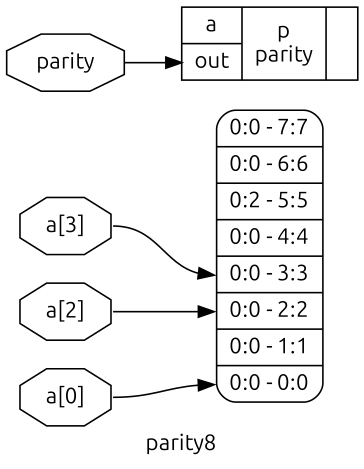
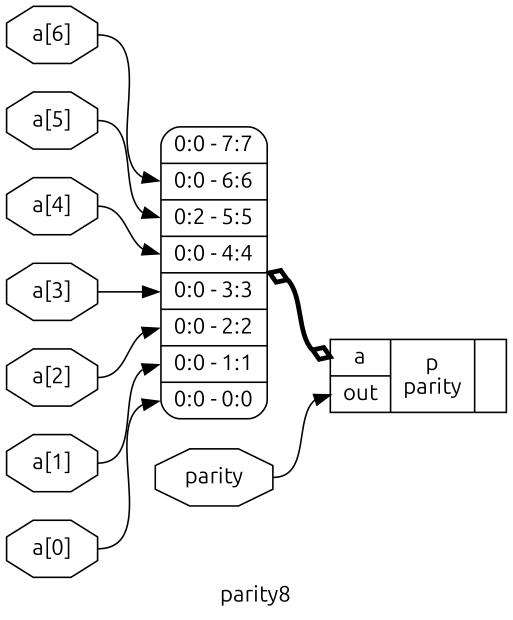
none -> (52, 35)
none -> (52, 121)
none -> (52, 206)
none -> (300, 315)
none -> (52, 463)
